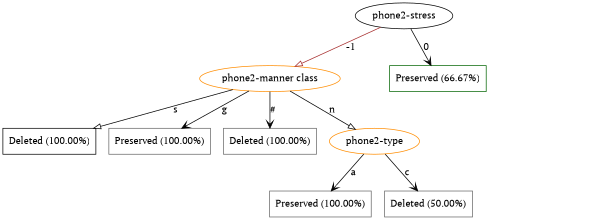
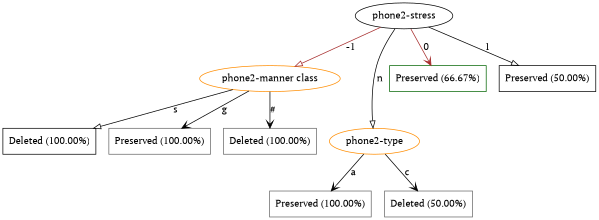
(419, 44) -> (419, 44)
none -> (547, 79)
(320, 108) -> (375, 72)
